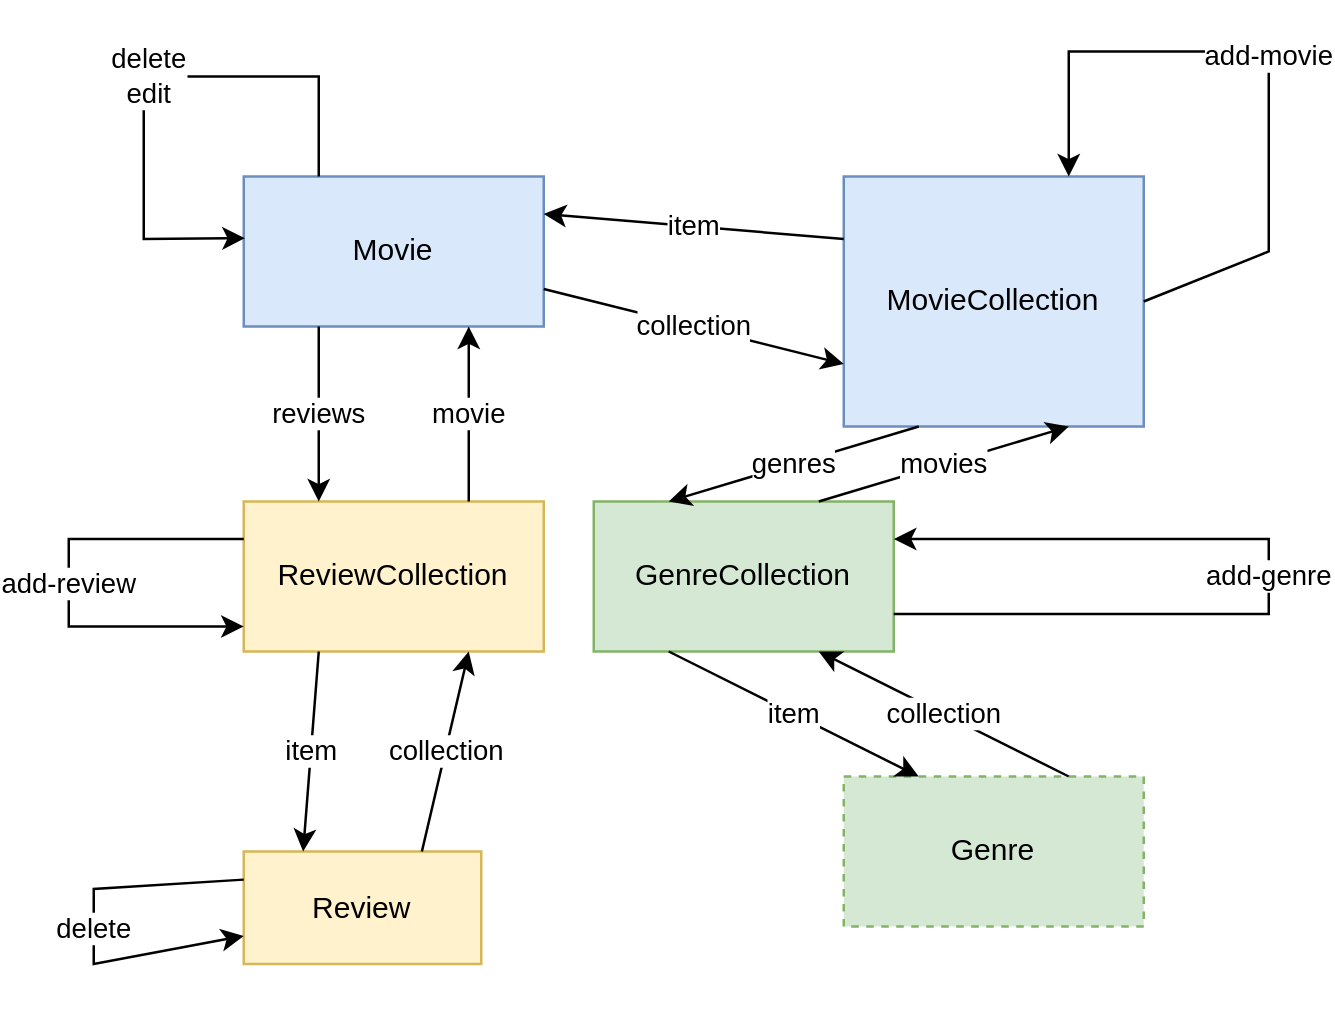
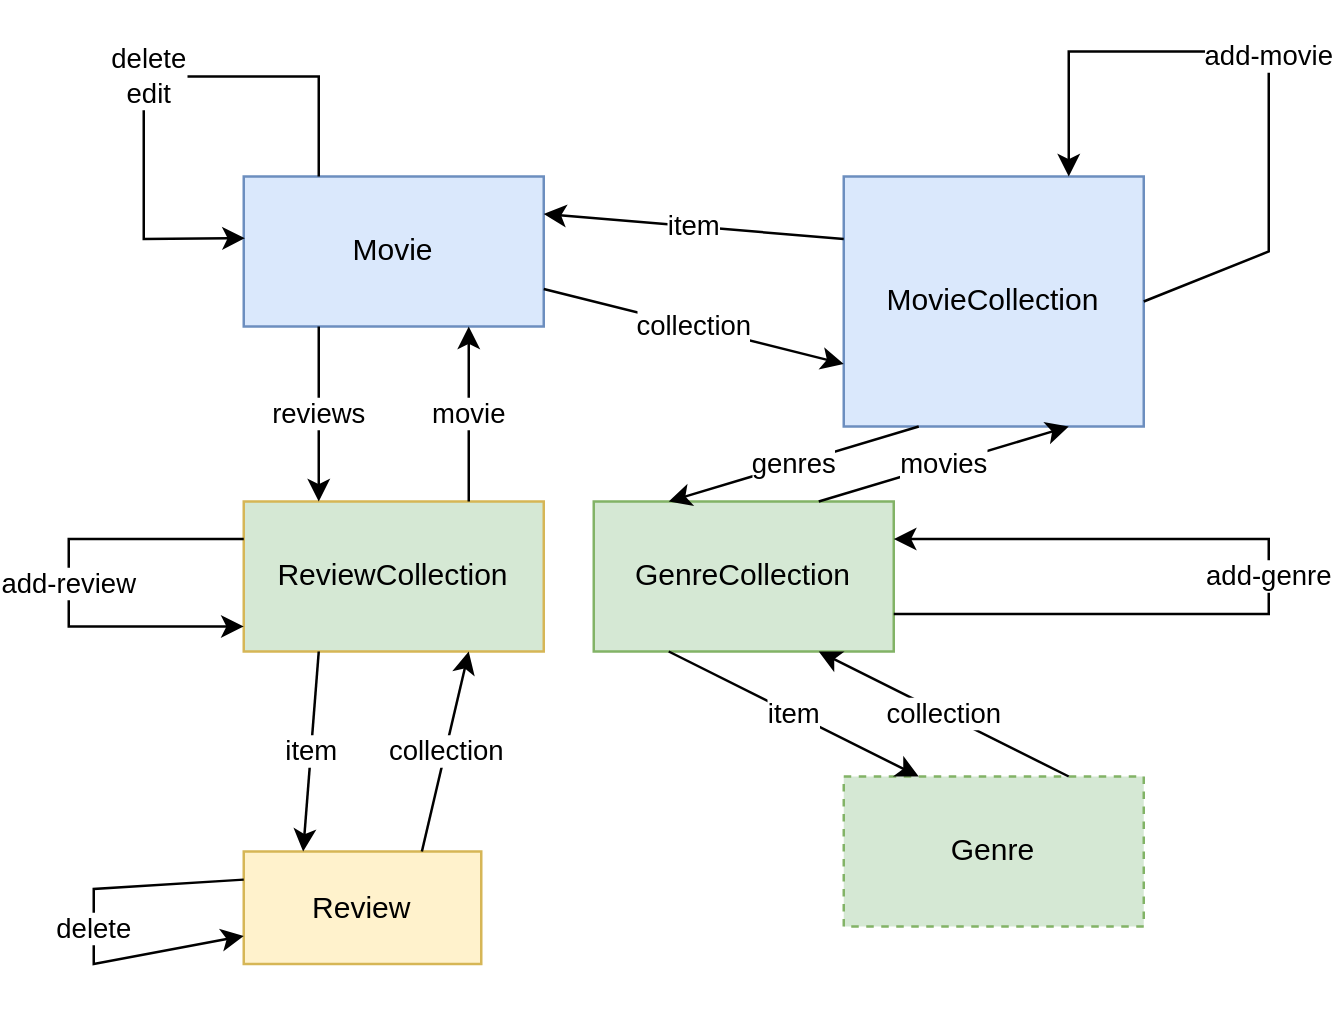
(394, 576) -> (394, 576)
